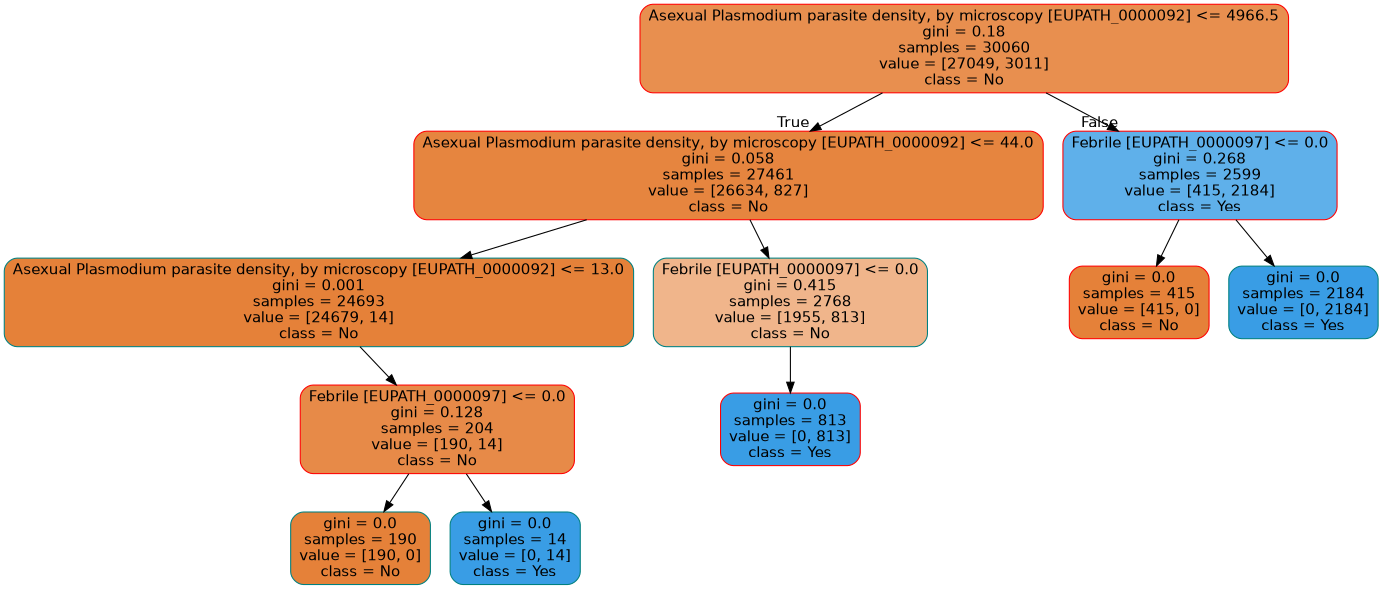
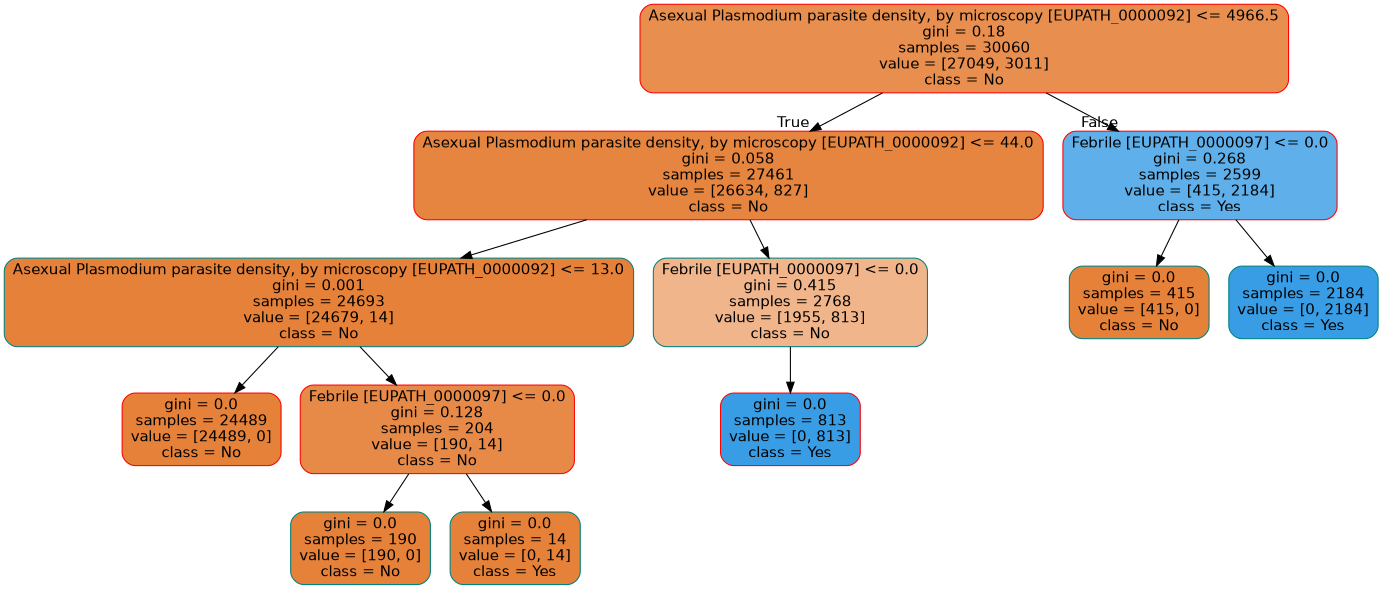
(1139, 302) -> (1139, 302)
none -> (202, 429)
(515, 548) -> (515, 548)
